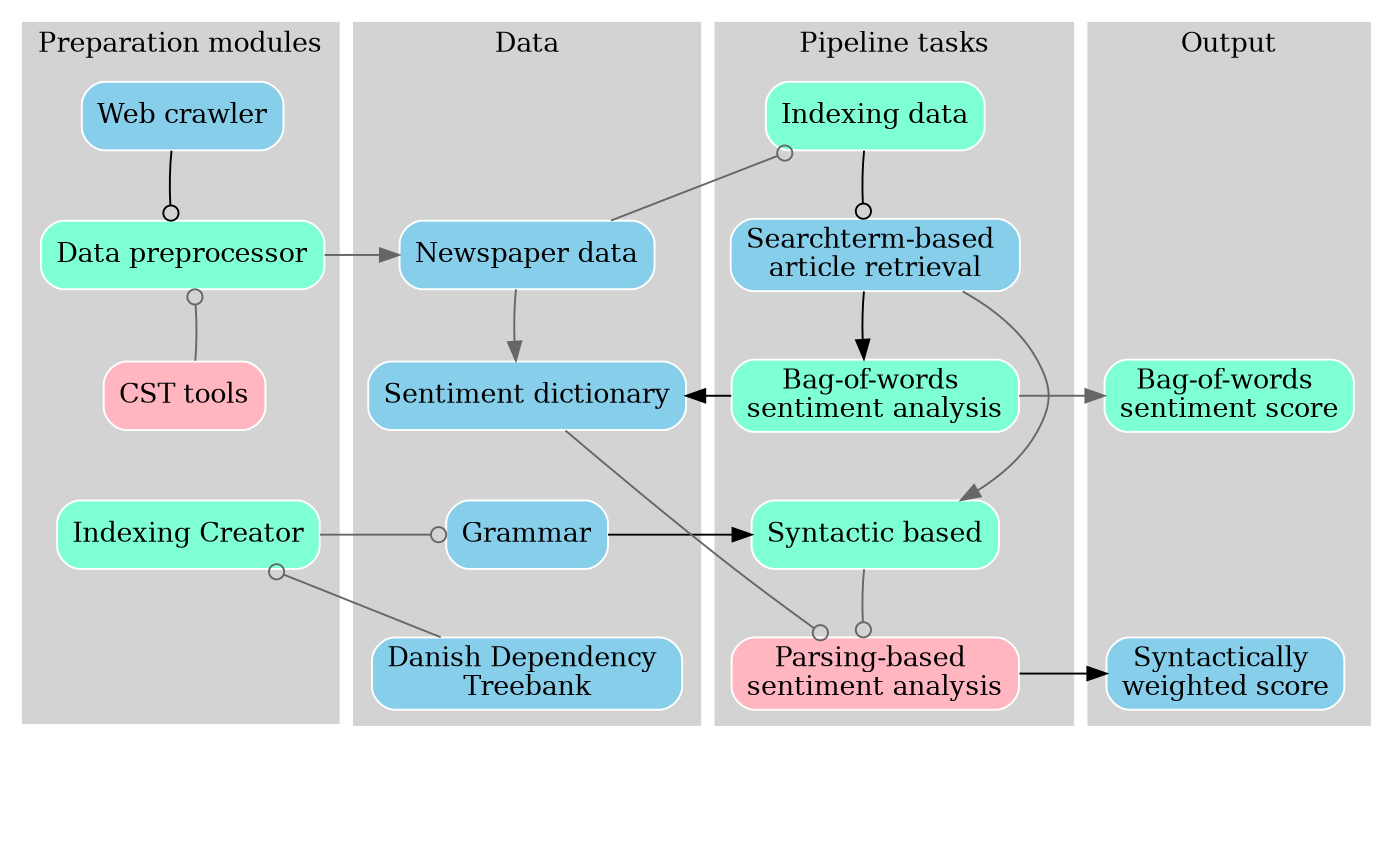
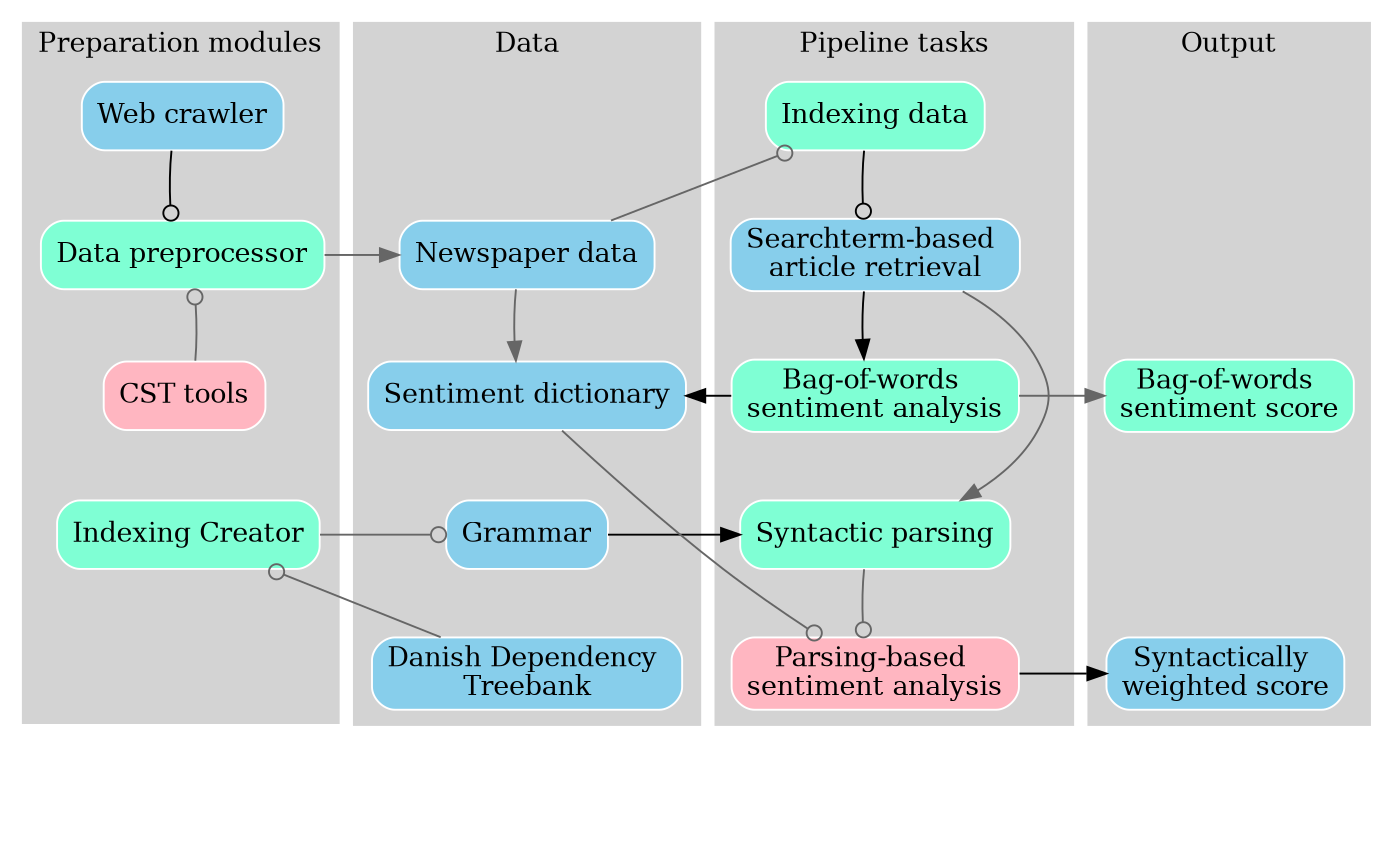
(875, 535) -> (875, 535)
